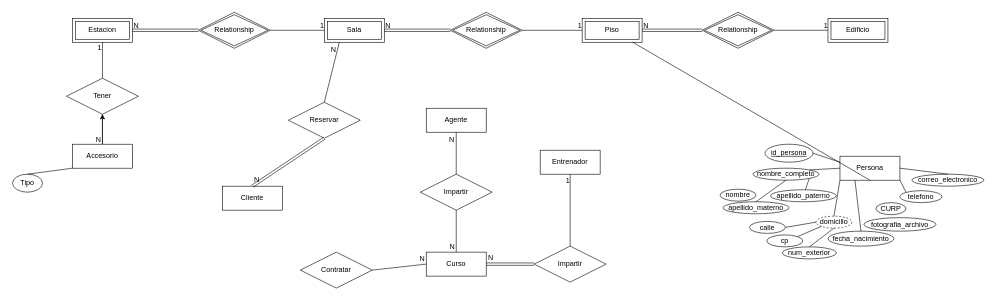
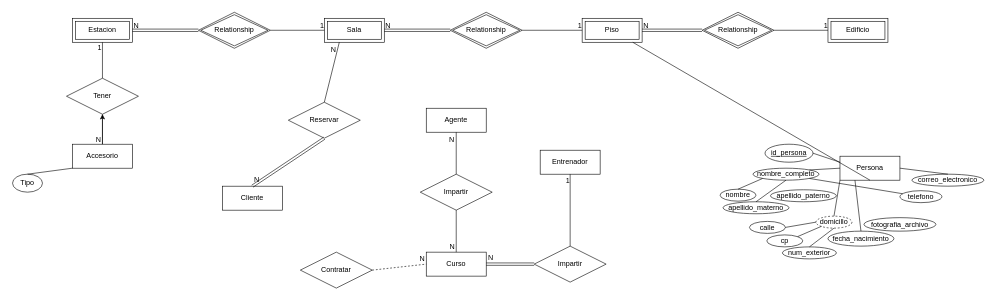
none -> (751, 184)
(808, 184) -> (854, 186)
(903, 186) -> none
(891, 209) -> none
(399, 267) -> (399, 267)
